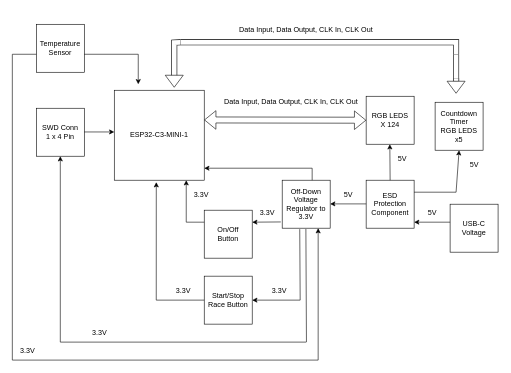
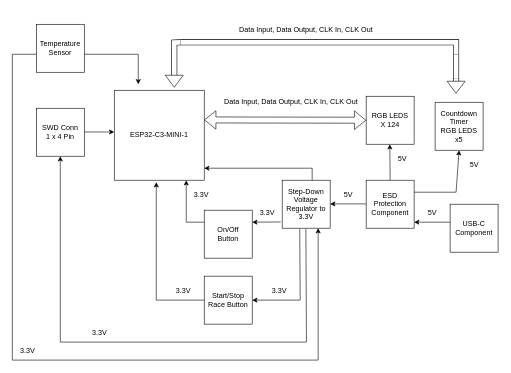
(306, 204) -> (306, 204)
(474, 228) -> (474, 228)
